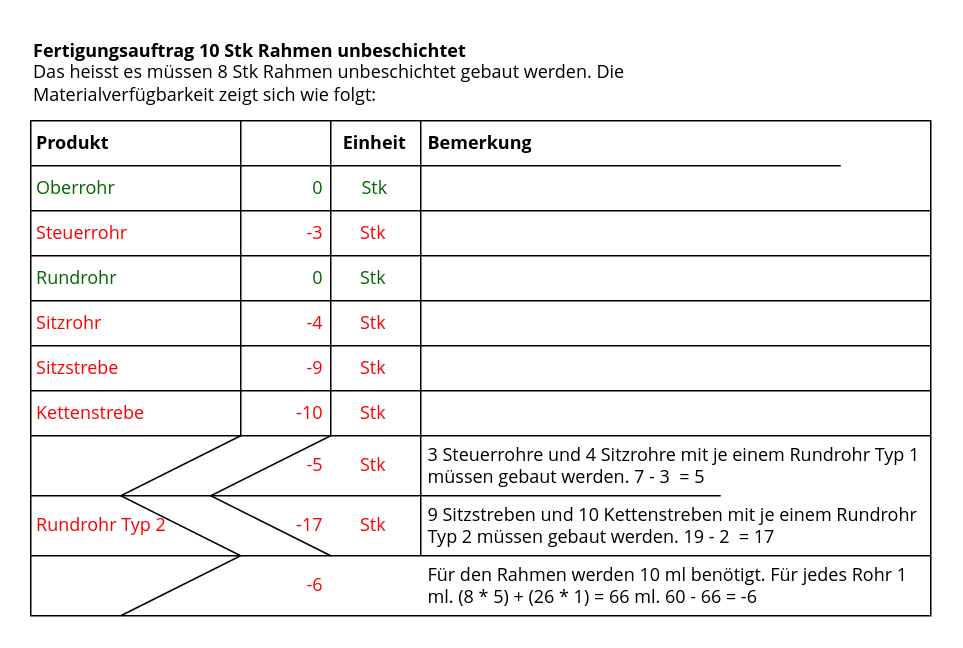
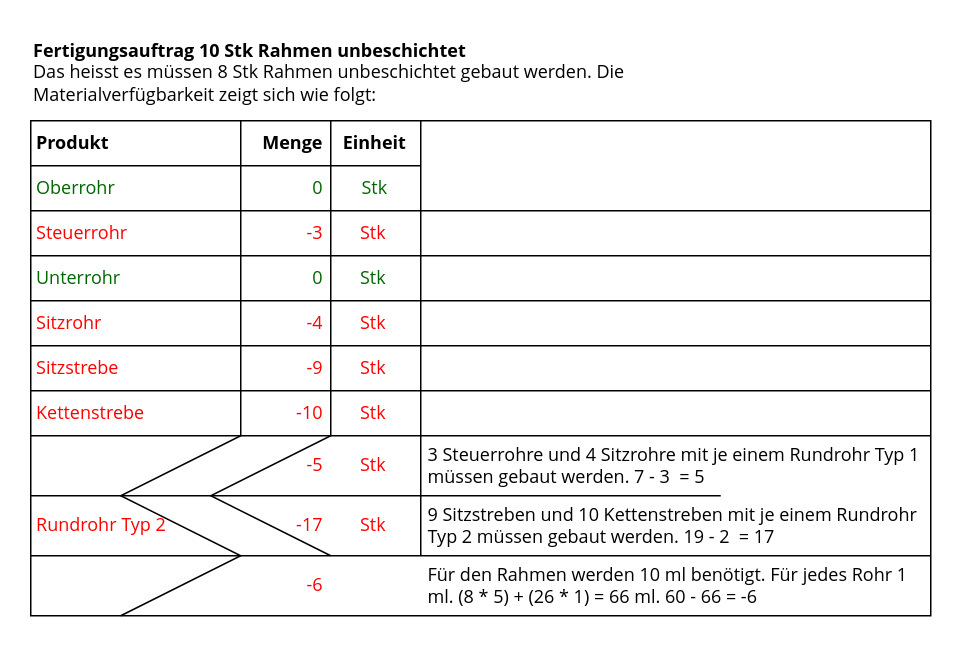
none -> (286, 143)
(676, 143) -> none
(77, 278) -> (82, 278)
